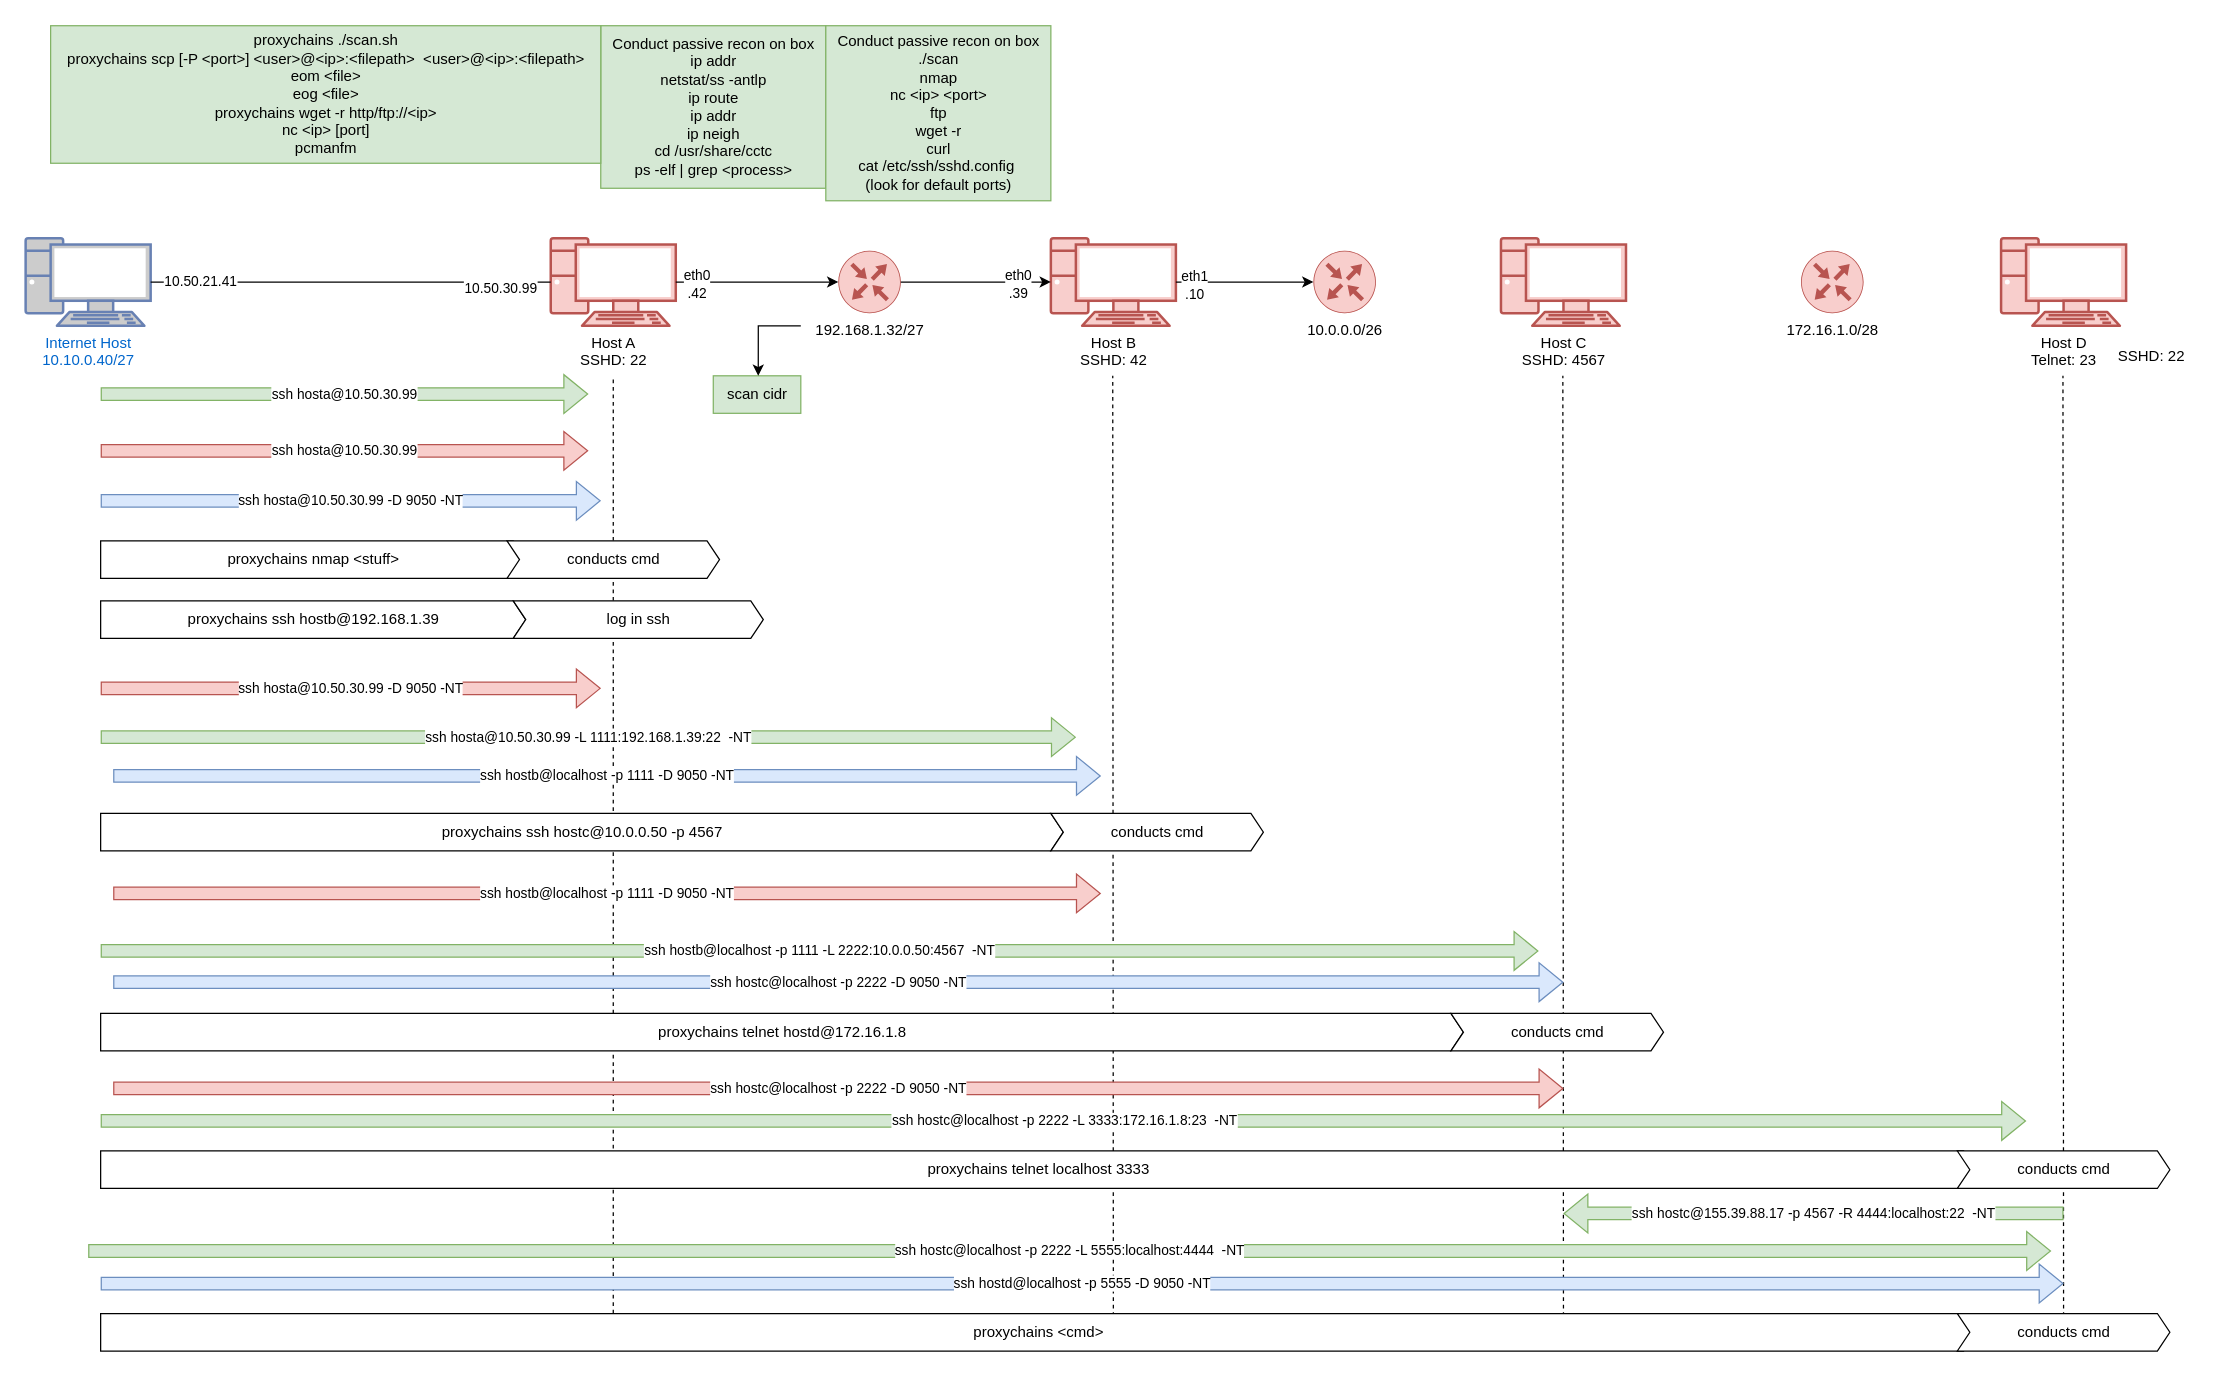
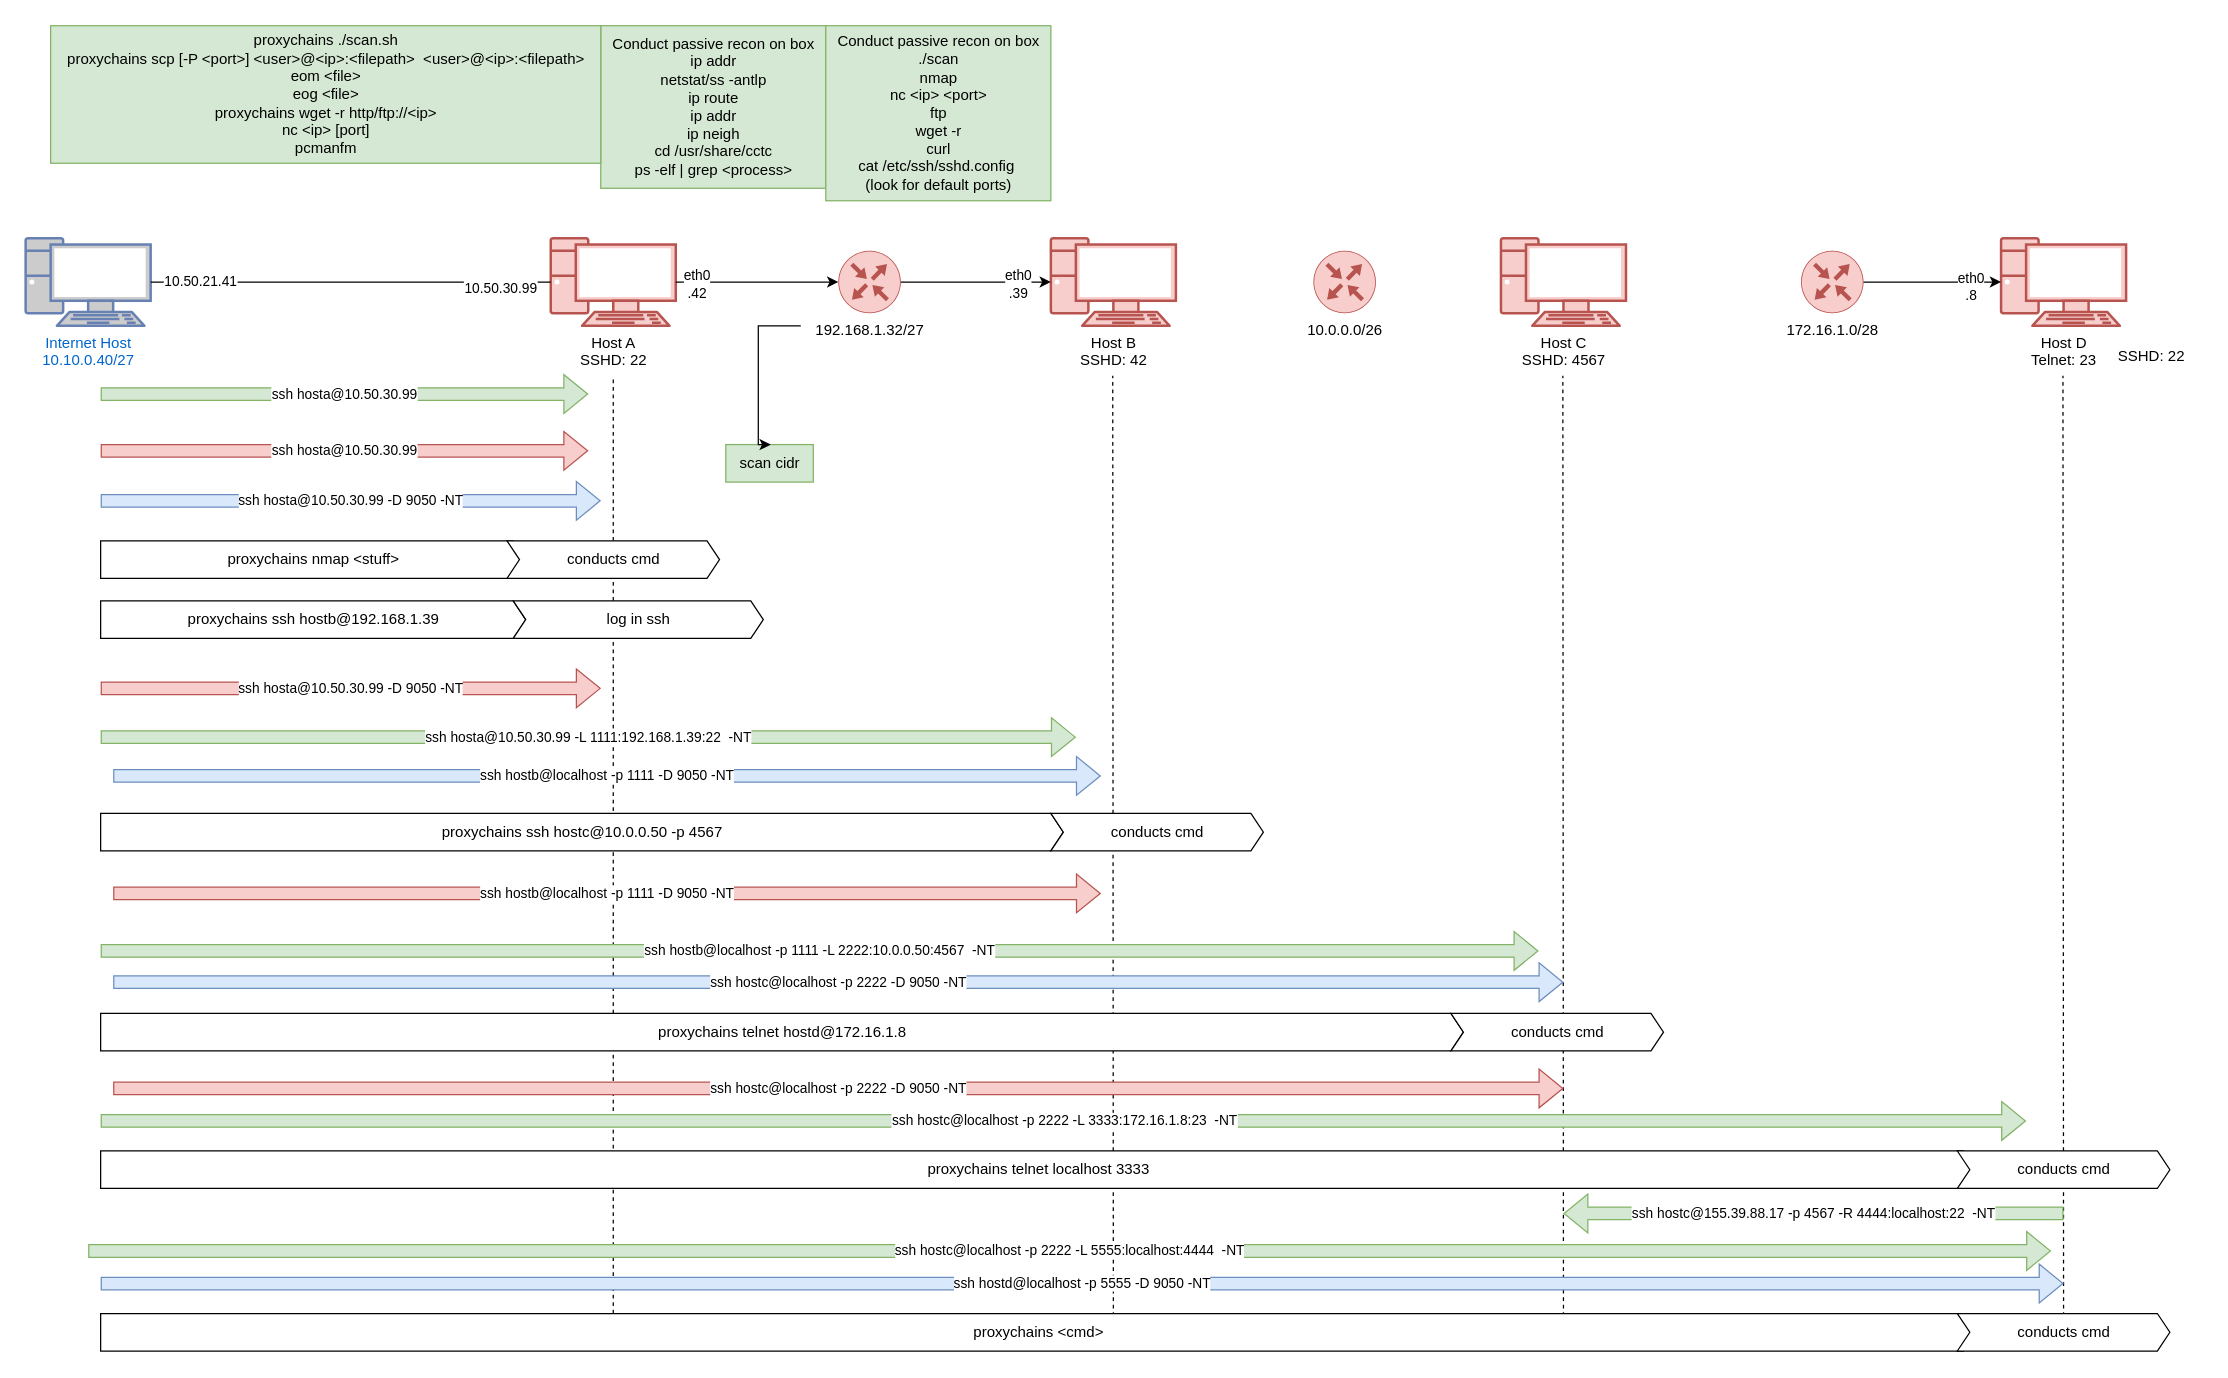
(1240, 282) -> none
none -> (1927, 282)
(757, 394) -> (769, 463)
